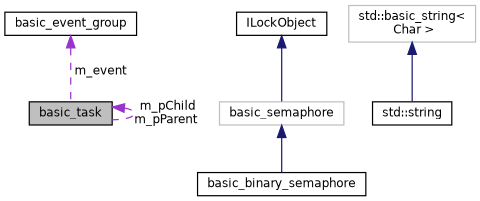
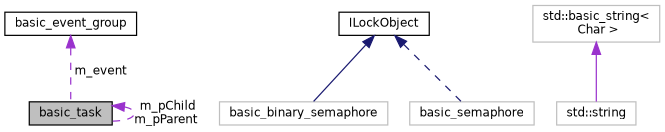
(282, 75) -> (432, 73)
(412, 78) -> (596, 78)
(412, 113) -> (596, 113)
(282, 155) -> (340, 73)
(282, 184) -> (304, 113)
